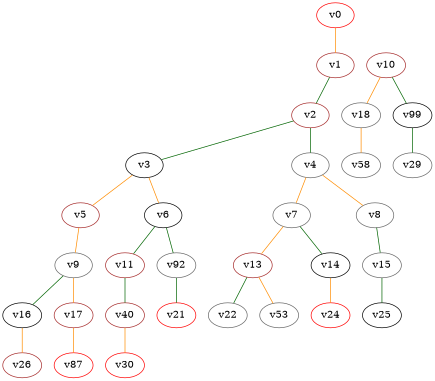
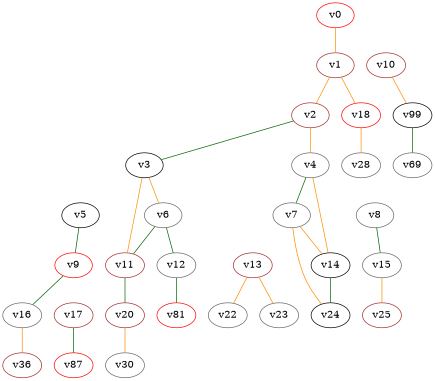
(323, 90) -> (323, 90)
(374, 90) -> (348, 90)
(399, 90) -> (399, 90)
(361, 115) -> (361, 115)
(310, 140) -> (310, 140)
(361, 165) -> (361, 165)
(412, 165) -> (412, 165)
(112, 190) -> (135, 215)
(301, 190) -> (301, 190)
(343, 190) -> (320, 215)
(81, 215) -> (81, 215)
(163, 215) -> (163, 215)
(77, 240) -> (77, 240)
(272, 240) -> (301, 268)
(311, 240) -> (311, 240)
(74, 265) -> (74, 265)
(176, 265) -> (176, 265)
(74, 290) -> none
(240, 290) -> (240, 290)
(331, 290) -> (331, 290)
(382, 290) -> (382, 290)
(22, 315) -> (22, 315)
(125, 315) -> (125, 315)
(176, 315) -> (176, 315)
(279, 315) -> (279, 315)
(331, 315) -> (331, 315)
(382, 315) -> (382, 315)
(74, 340) -> (74, 340)
(22, 365) -> (22, 365)
(125, 365) -> (125, 365)
